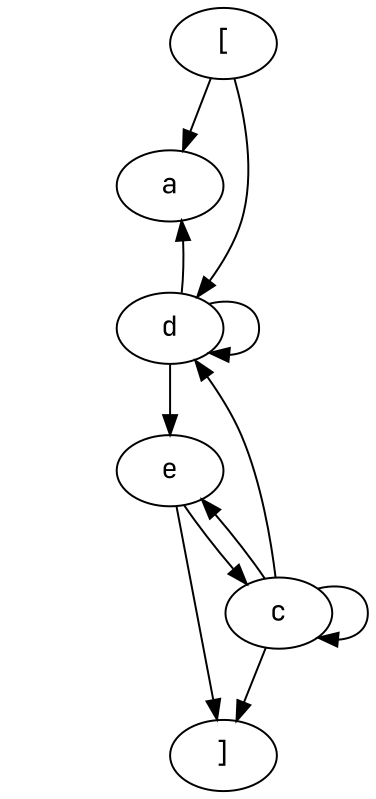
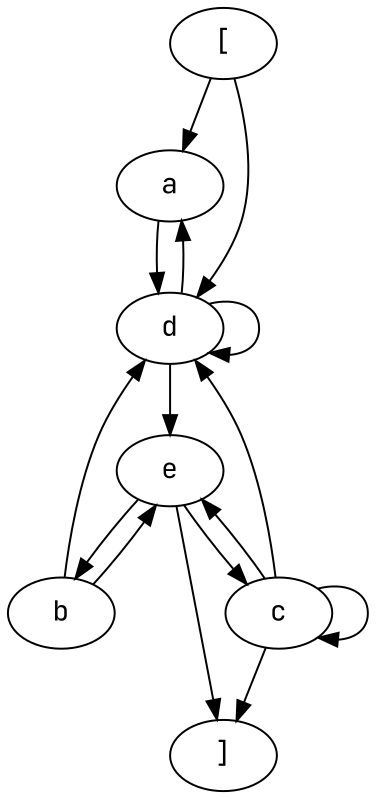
none -> (157, 247)
none -> (61, 613)
